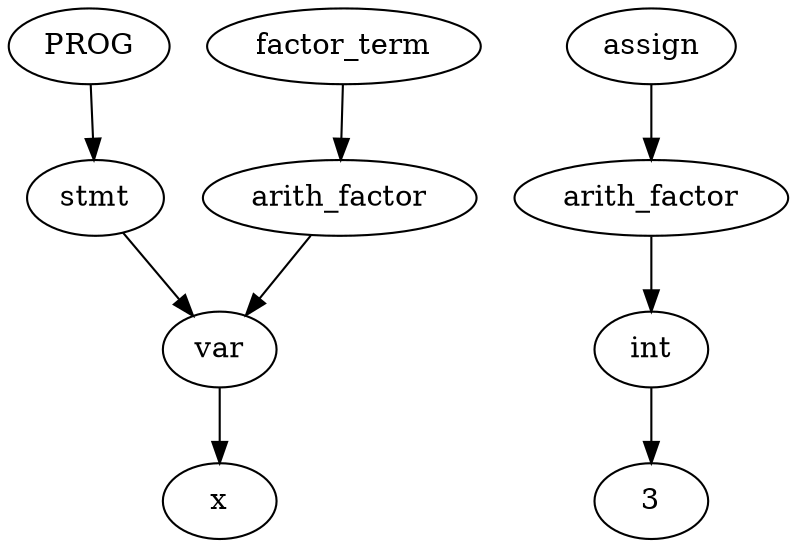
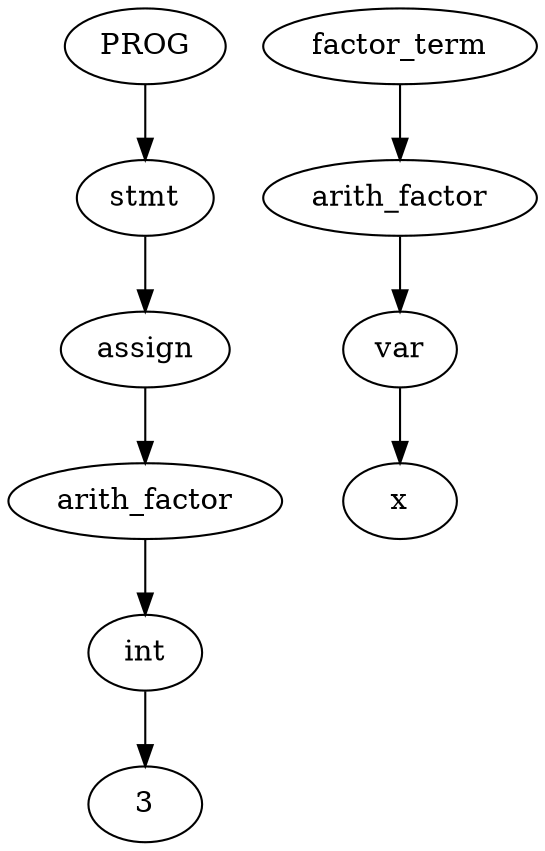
(151, 266) -> (145, 263)
